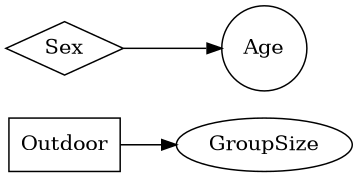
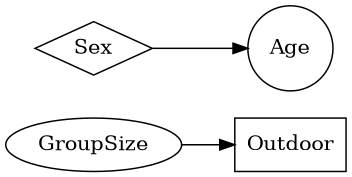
(141, 145) -> (201, 145)
